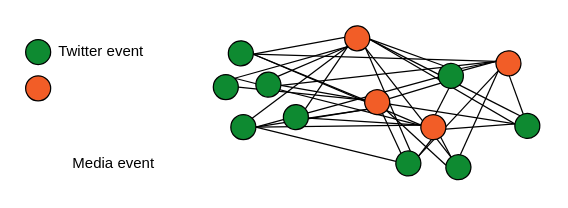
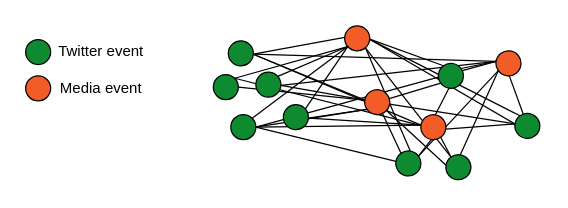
(113, 163) -> (101, 88)
